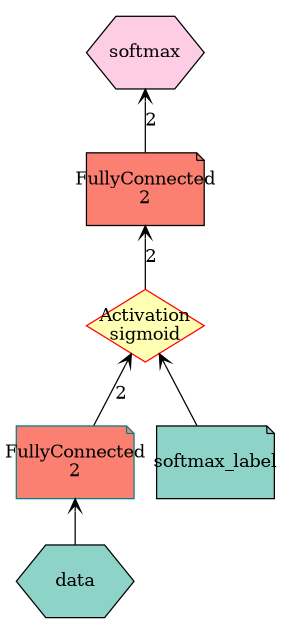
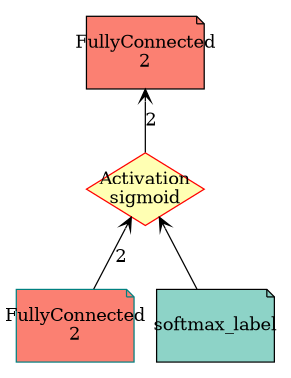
(145, 53) -> none
(75, 581) -> none
